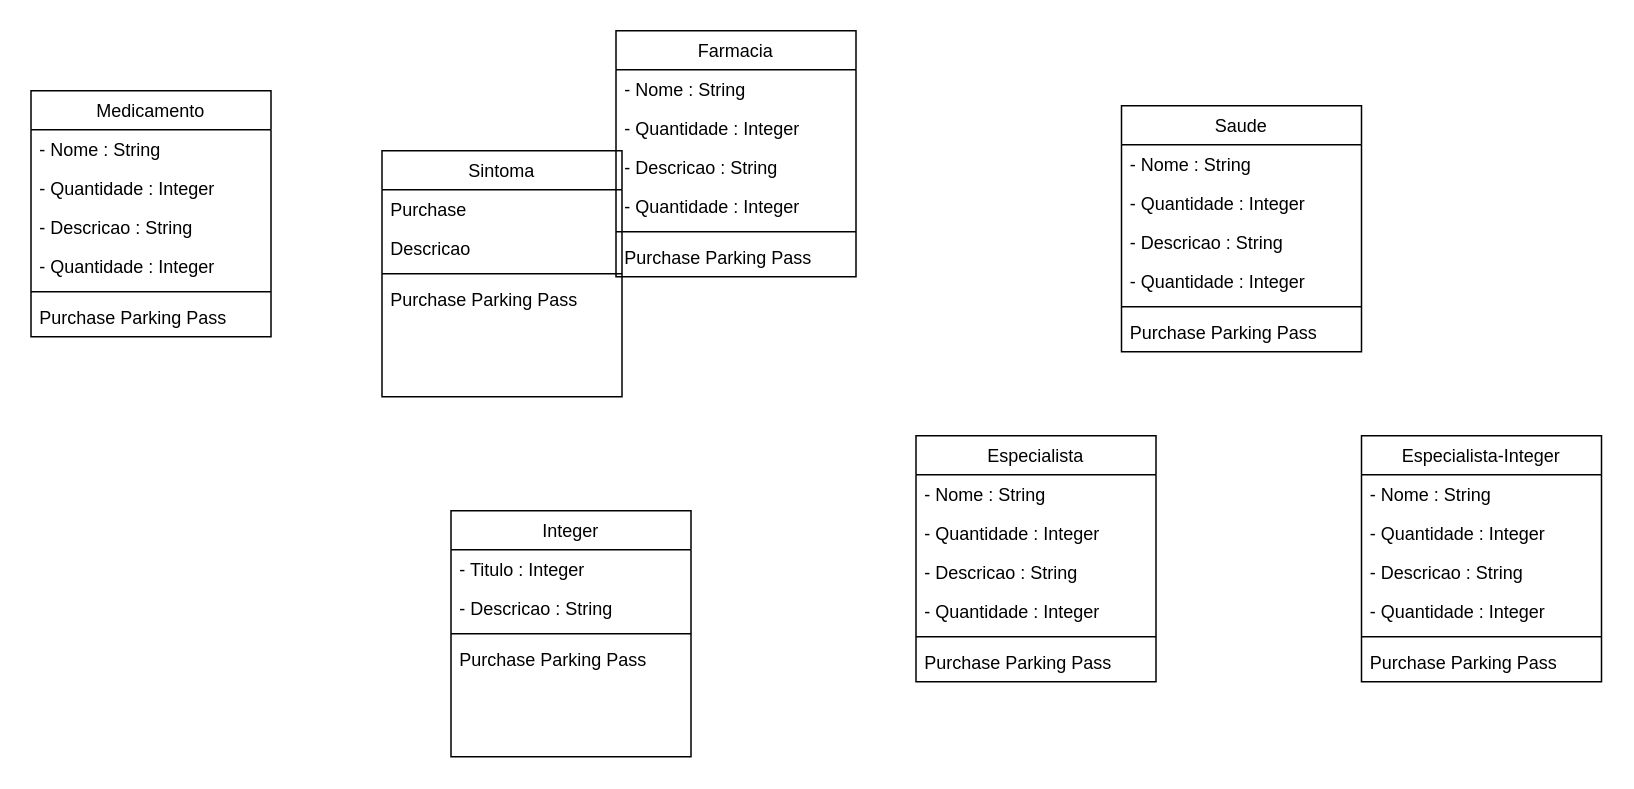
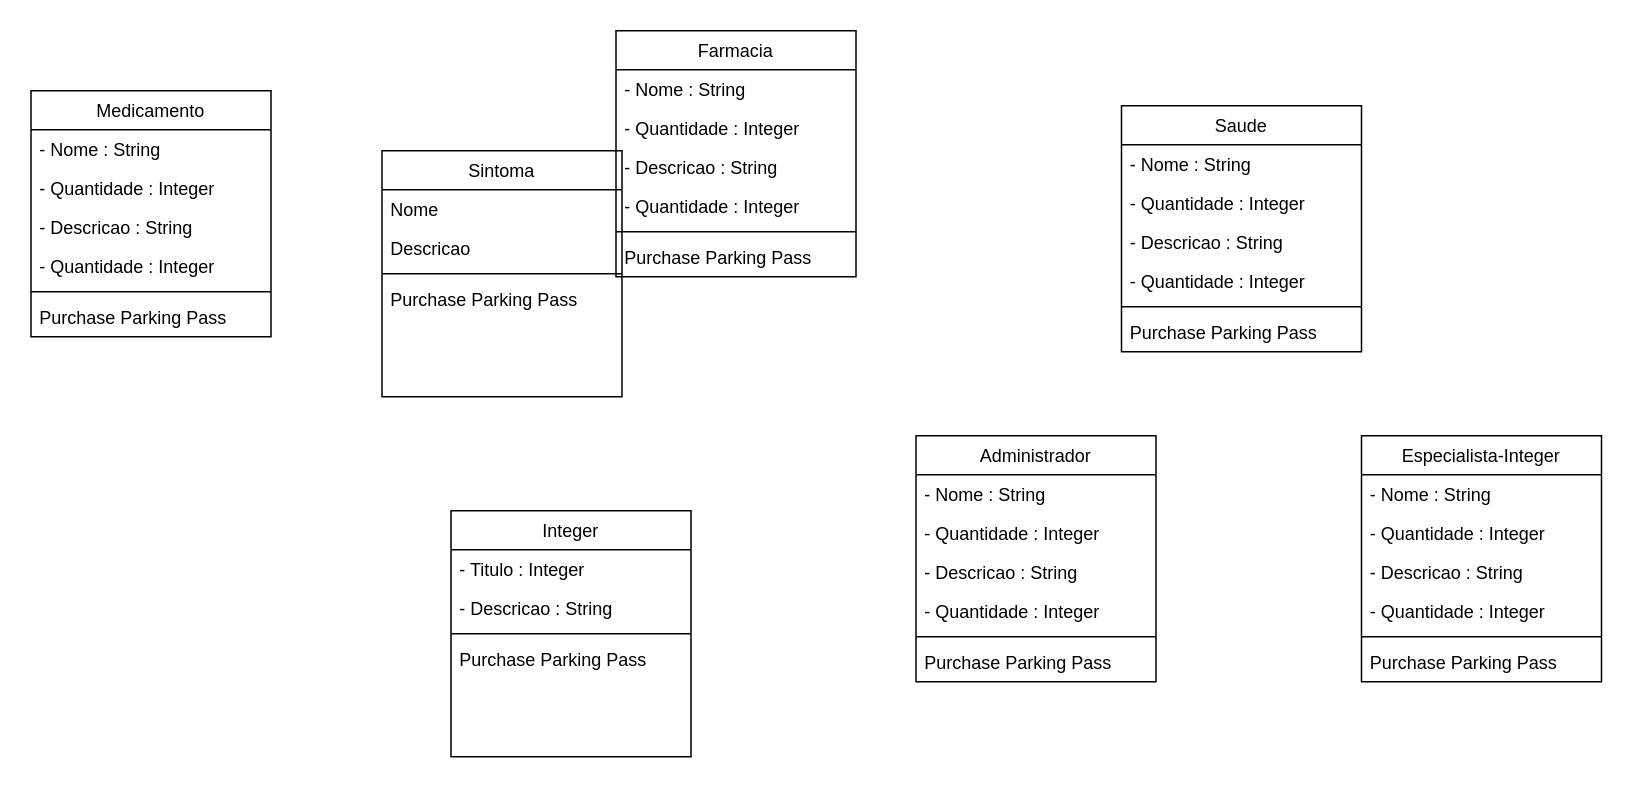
(430, 210) -> (410, 210)
(1035, 456) -> (1035, 456)
